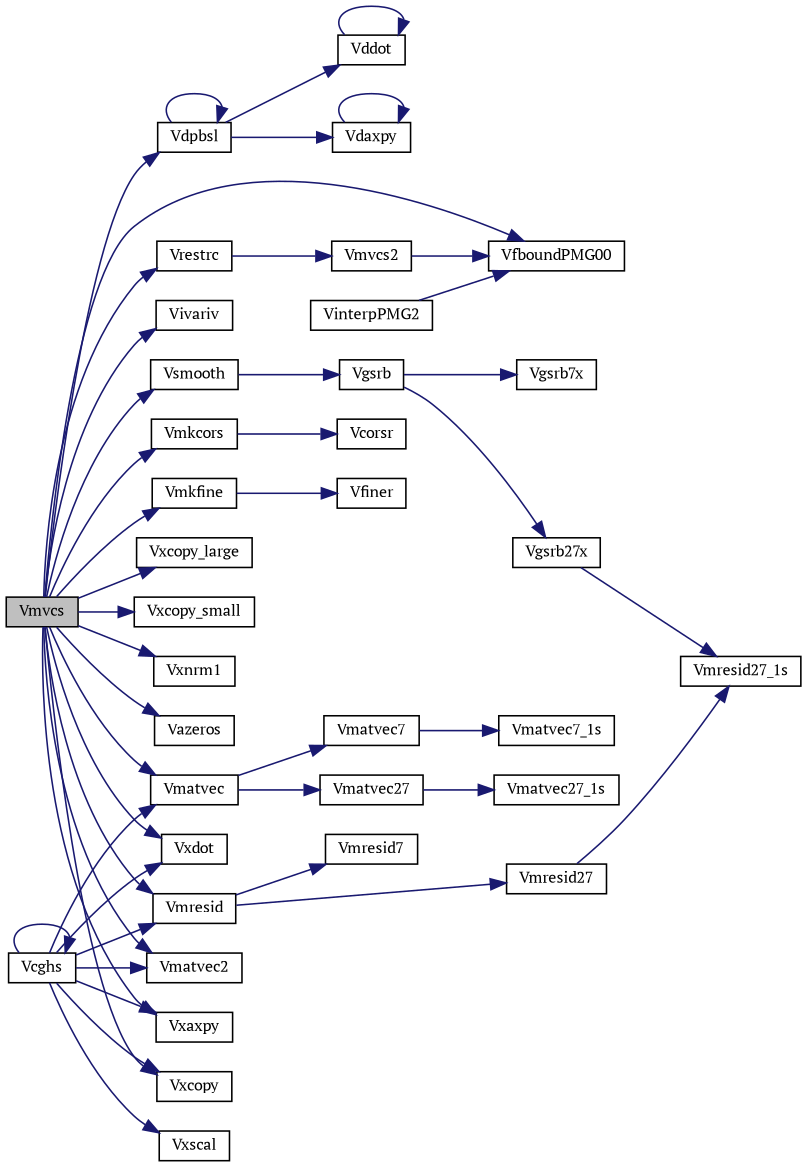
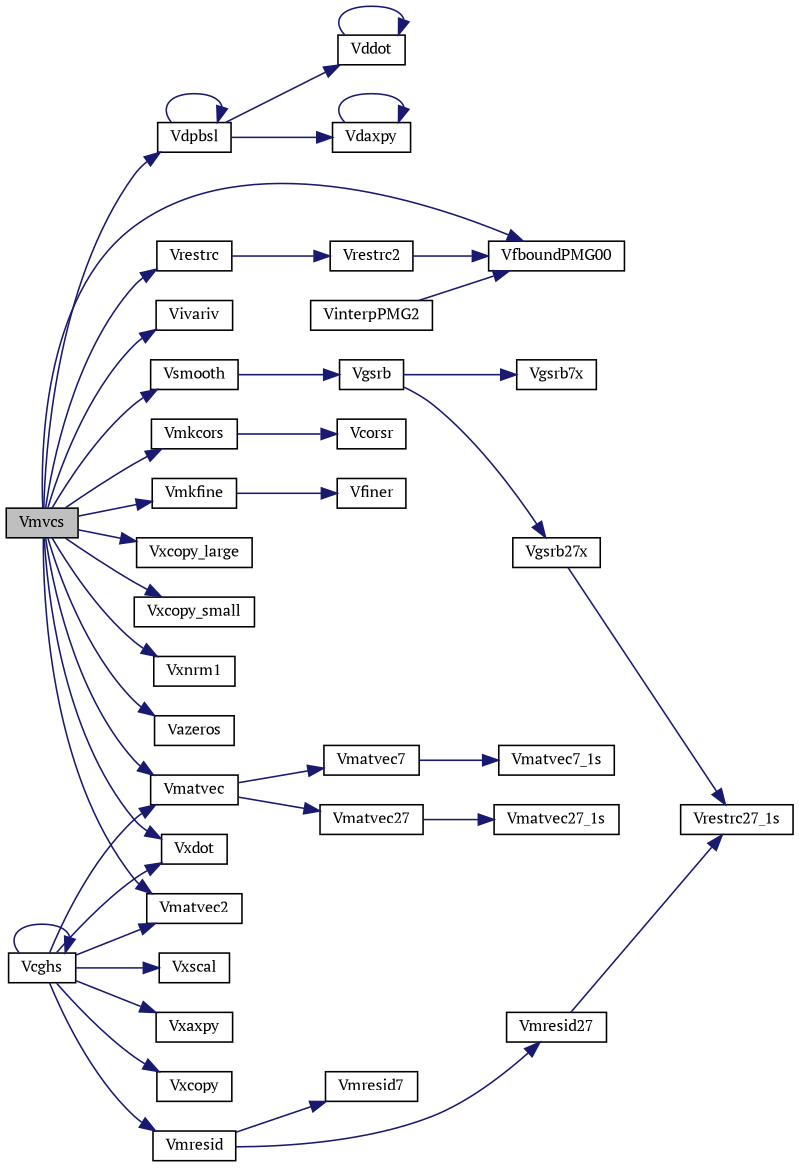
(372, 256) -> (372, 256)
(741, 671) -> (737, 820)
(73, 763) -> none
(57, 806) -> none
(74, 852) -> none
